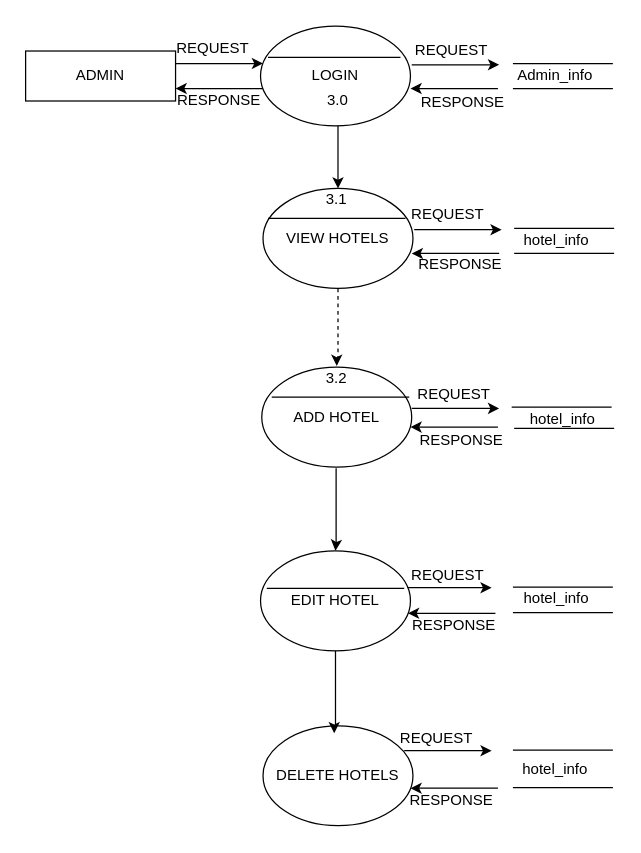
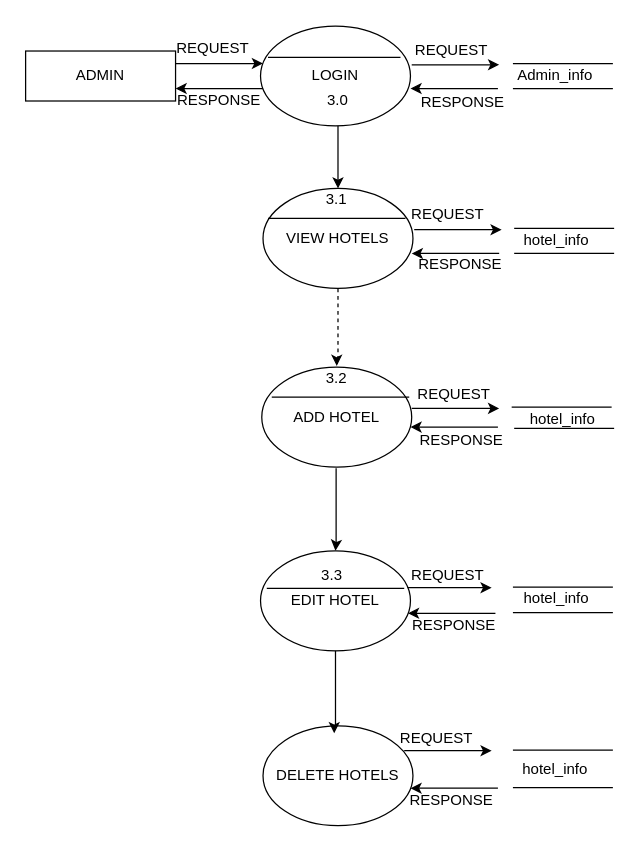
none -> (338, 576)
